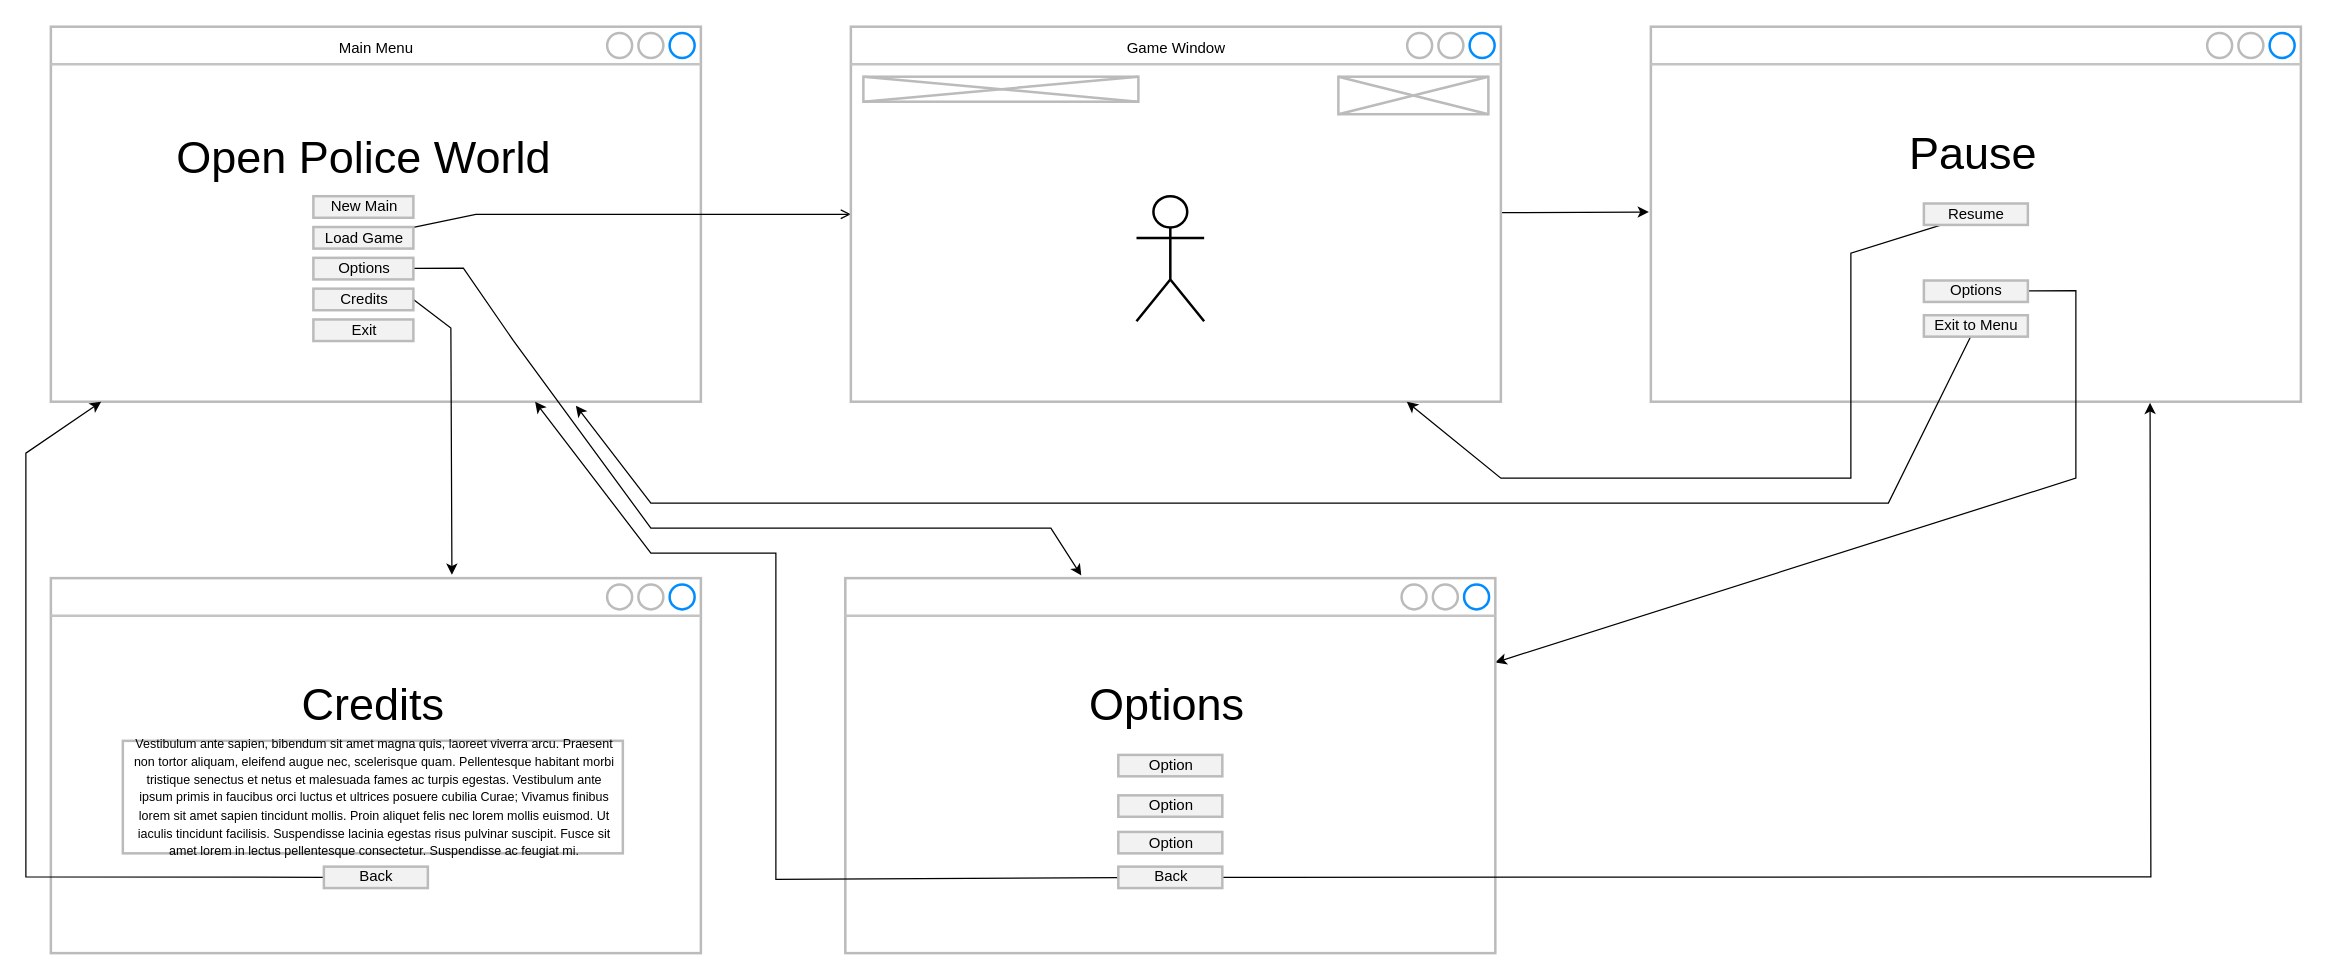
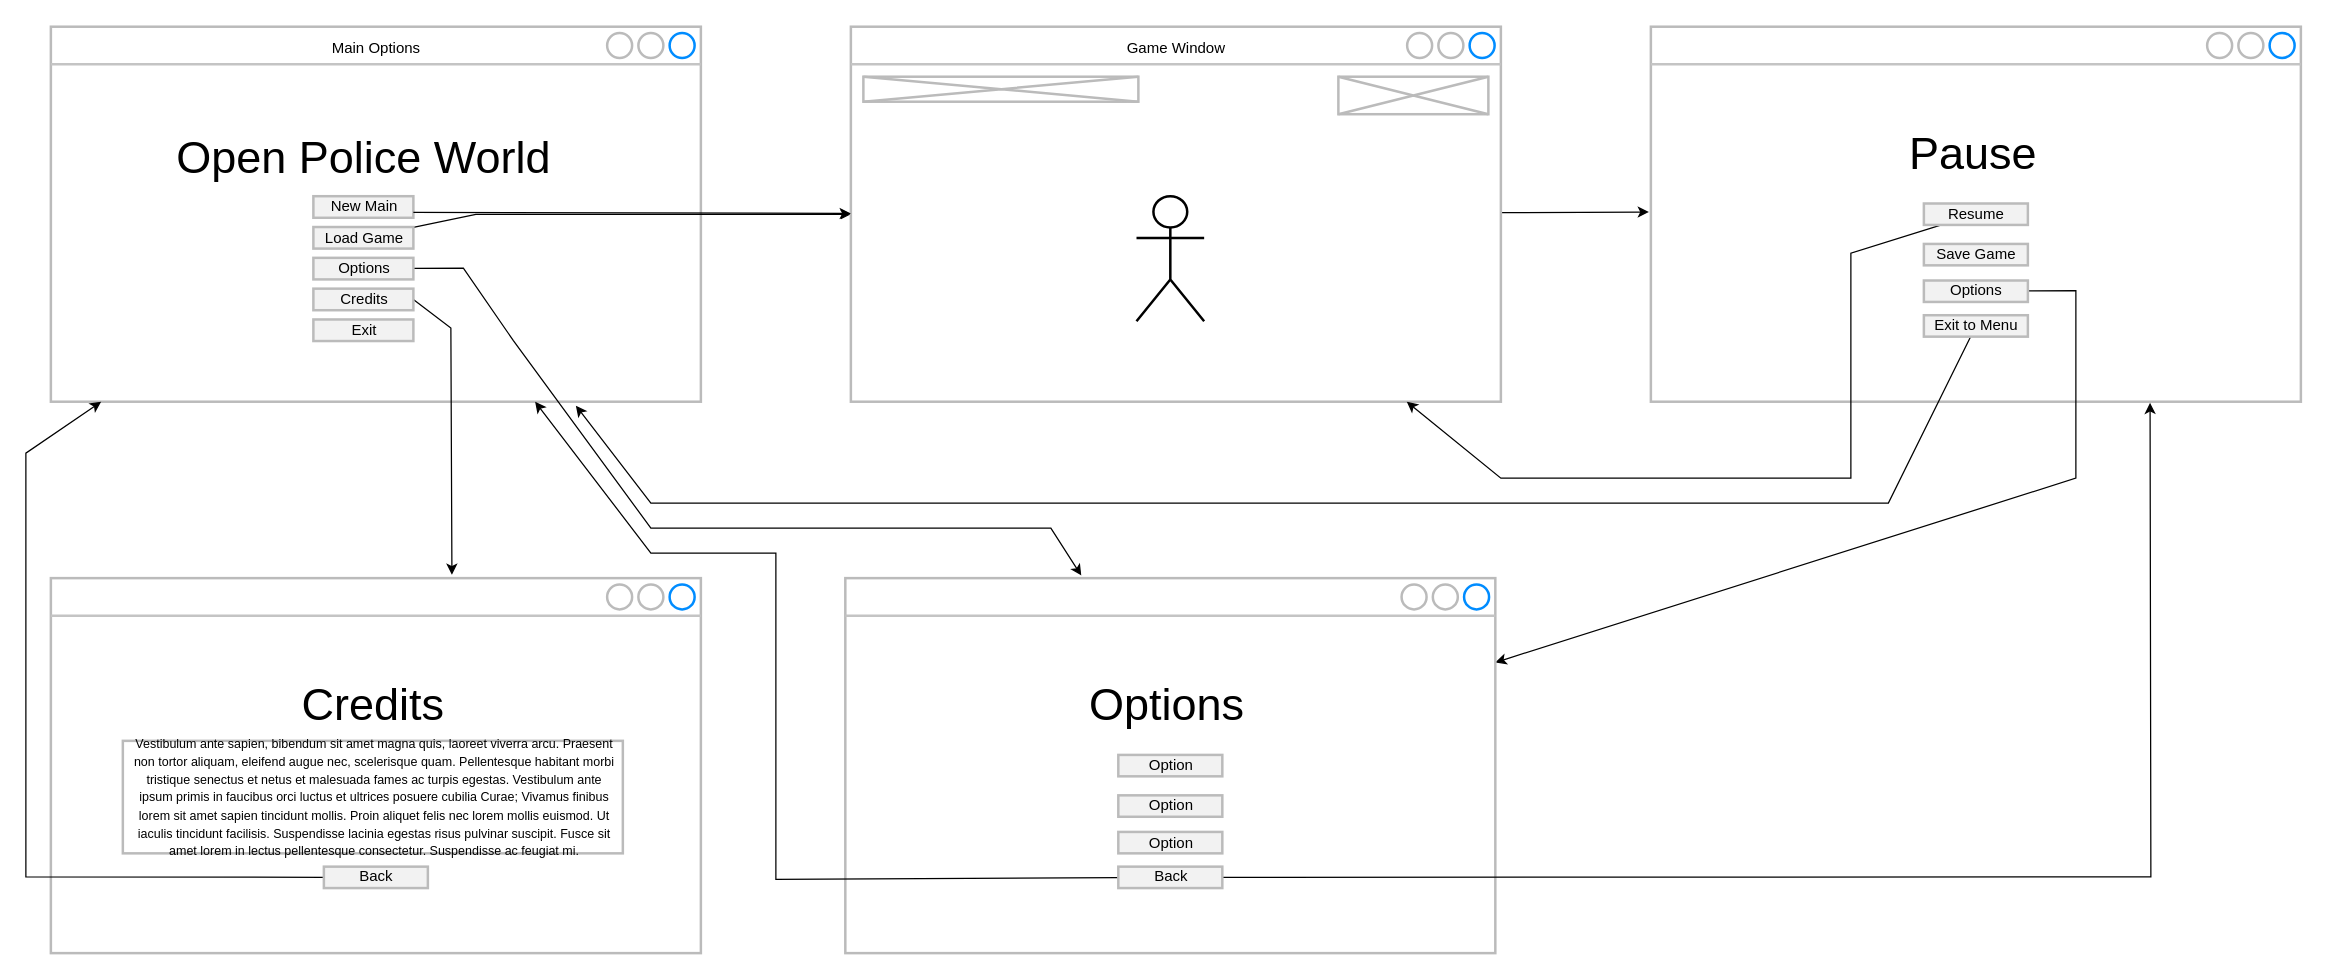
(376, 48) -> (376, 48)
none -> (443, 212)
none -> (1976, 255)
